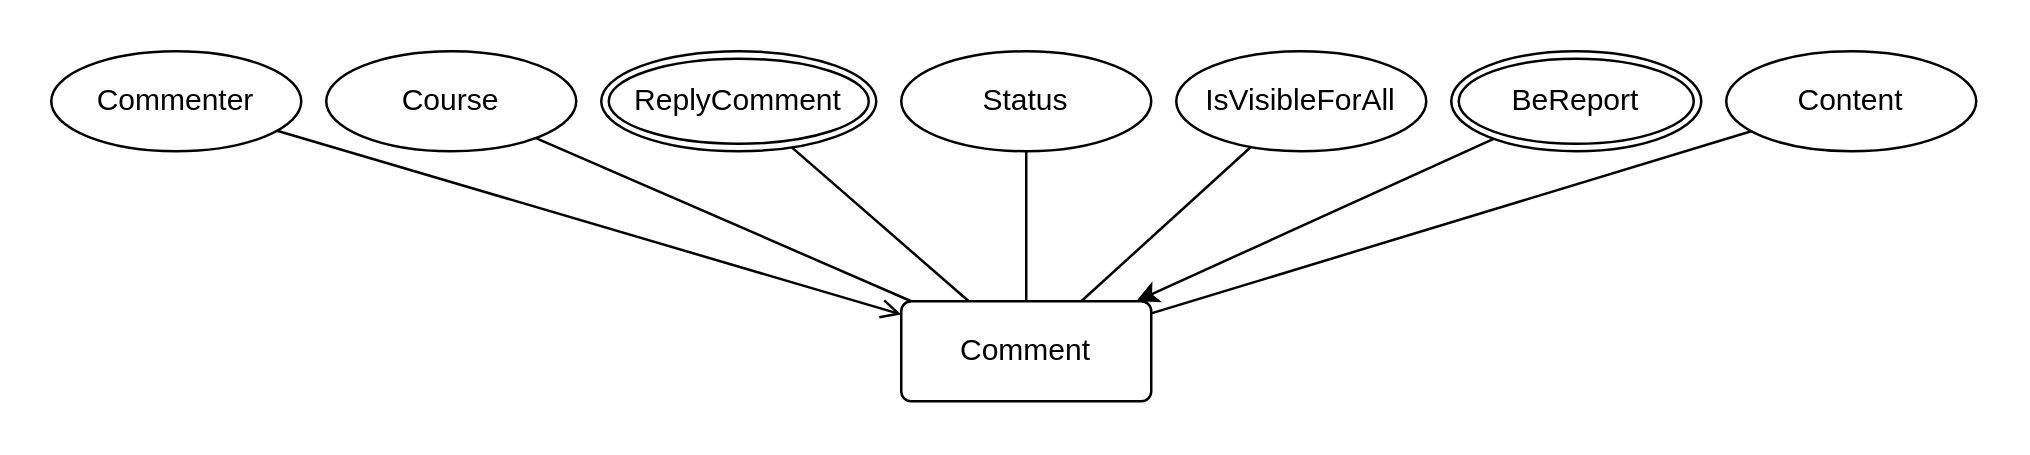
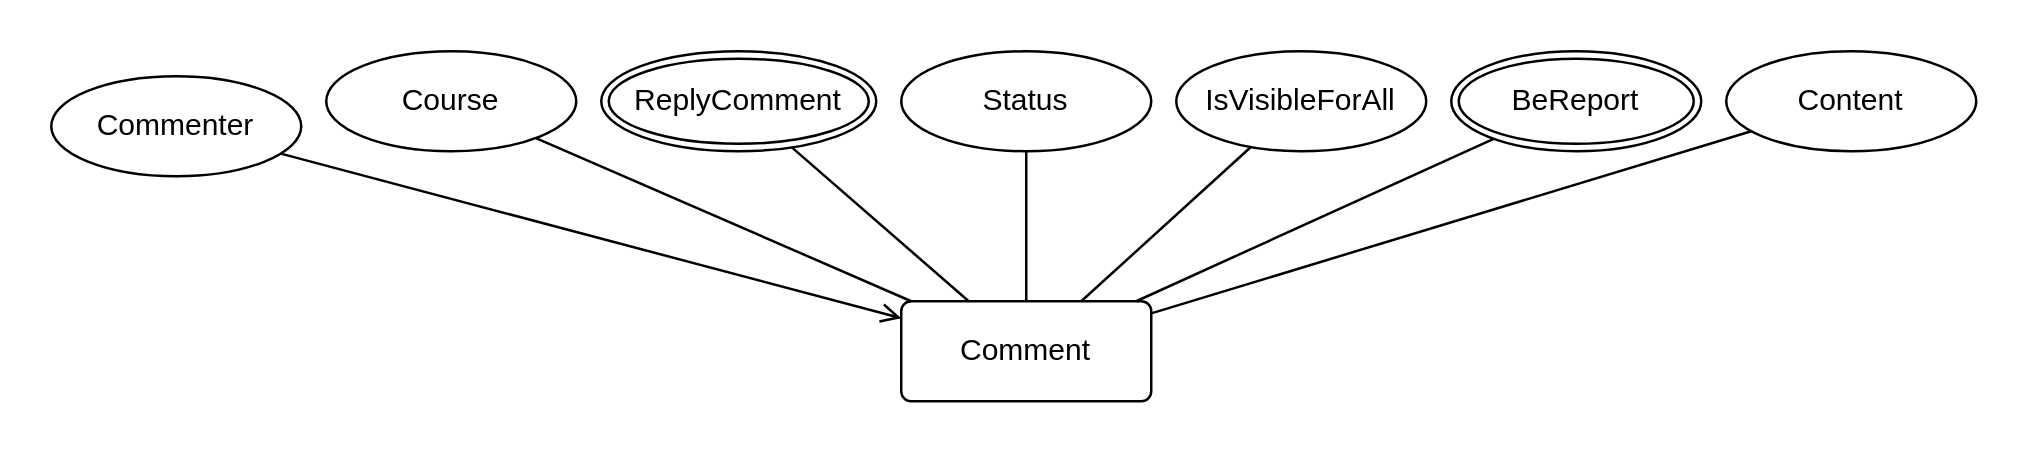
(176, 101) -> (176, 126)
(1153, 293) -> (1148, 296)
